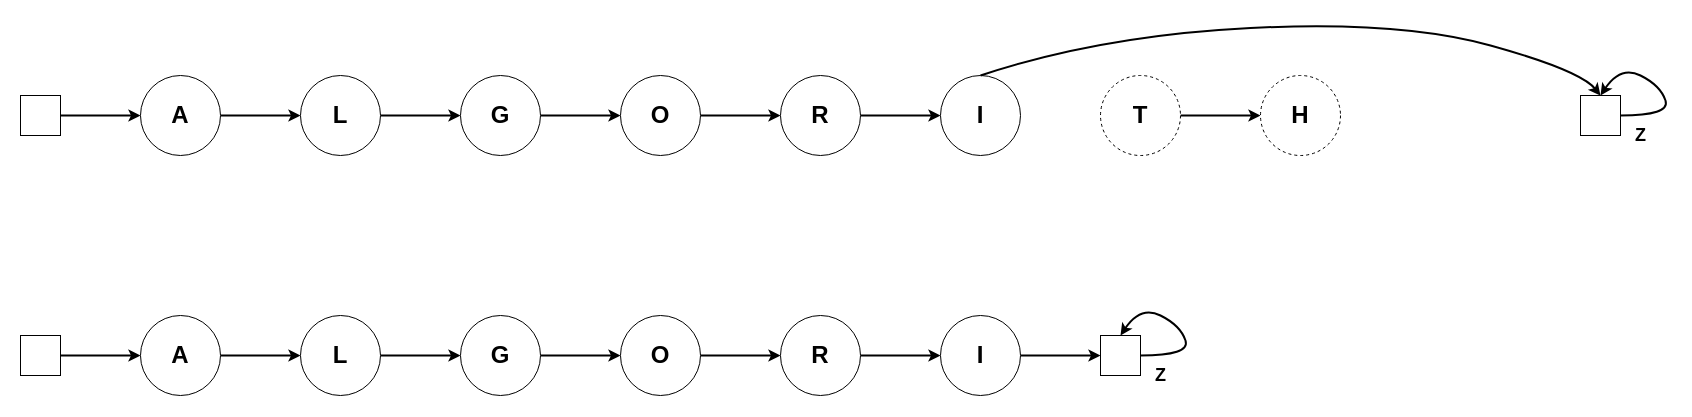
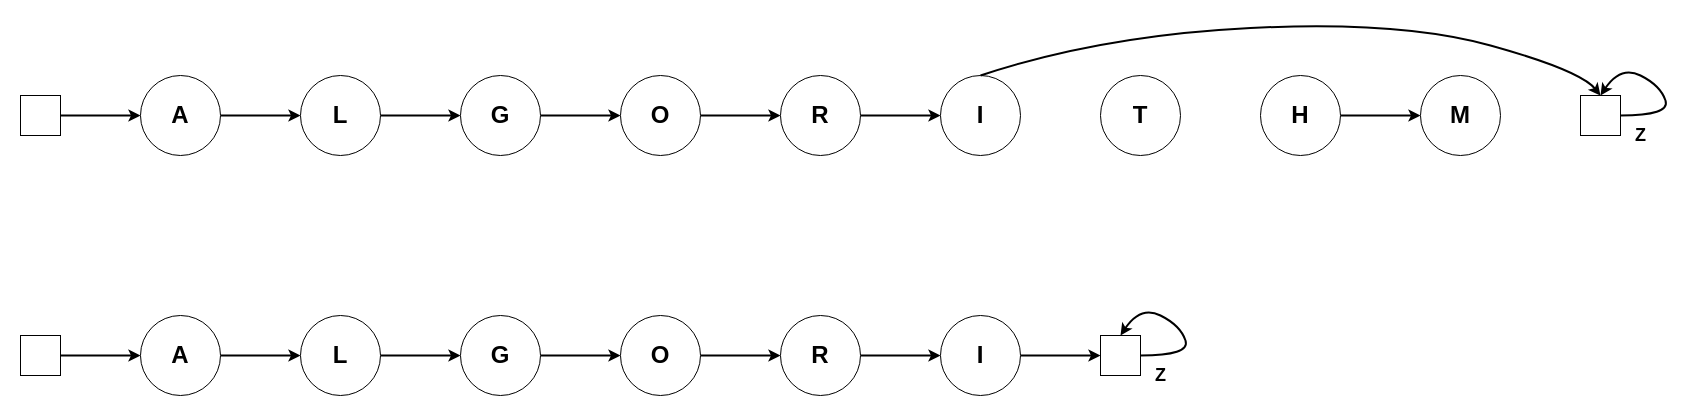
(1141, 116) -> (1141, 116)
(1216, 116) -> none
(1301, 116) -> (1301, 116)
none -> (1376, 116)
none -> (1461, 116)
